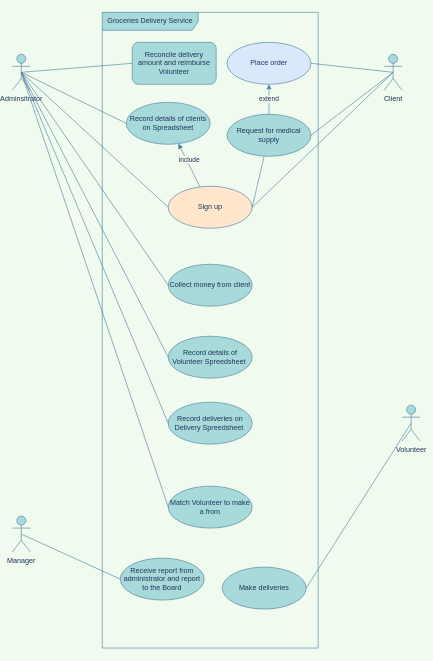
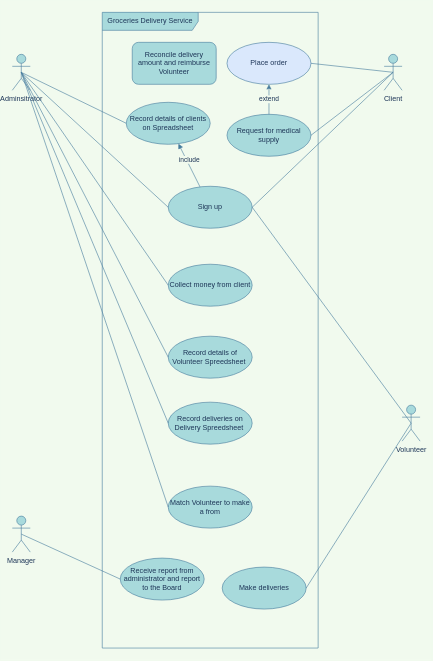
(80, 68) -> none
(259, 180) -> (331, 314)
(210, 207) -> (210, 207)
